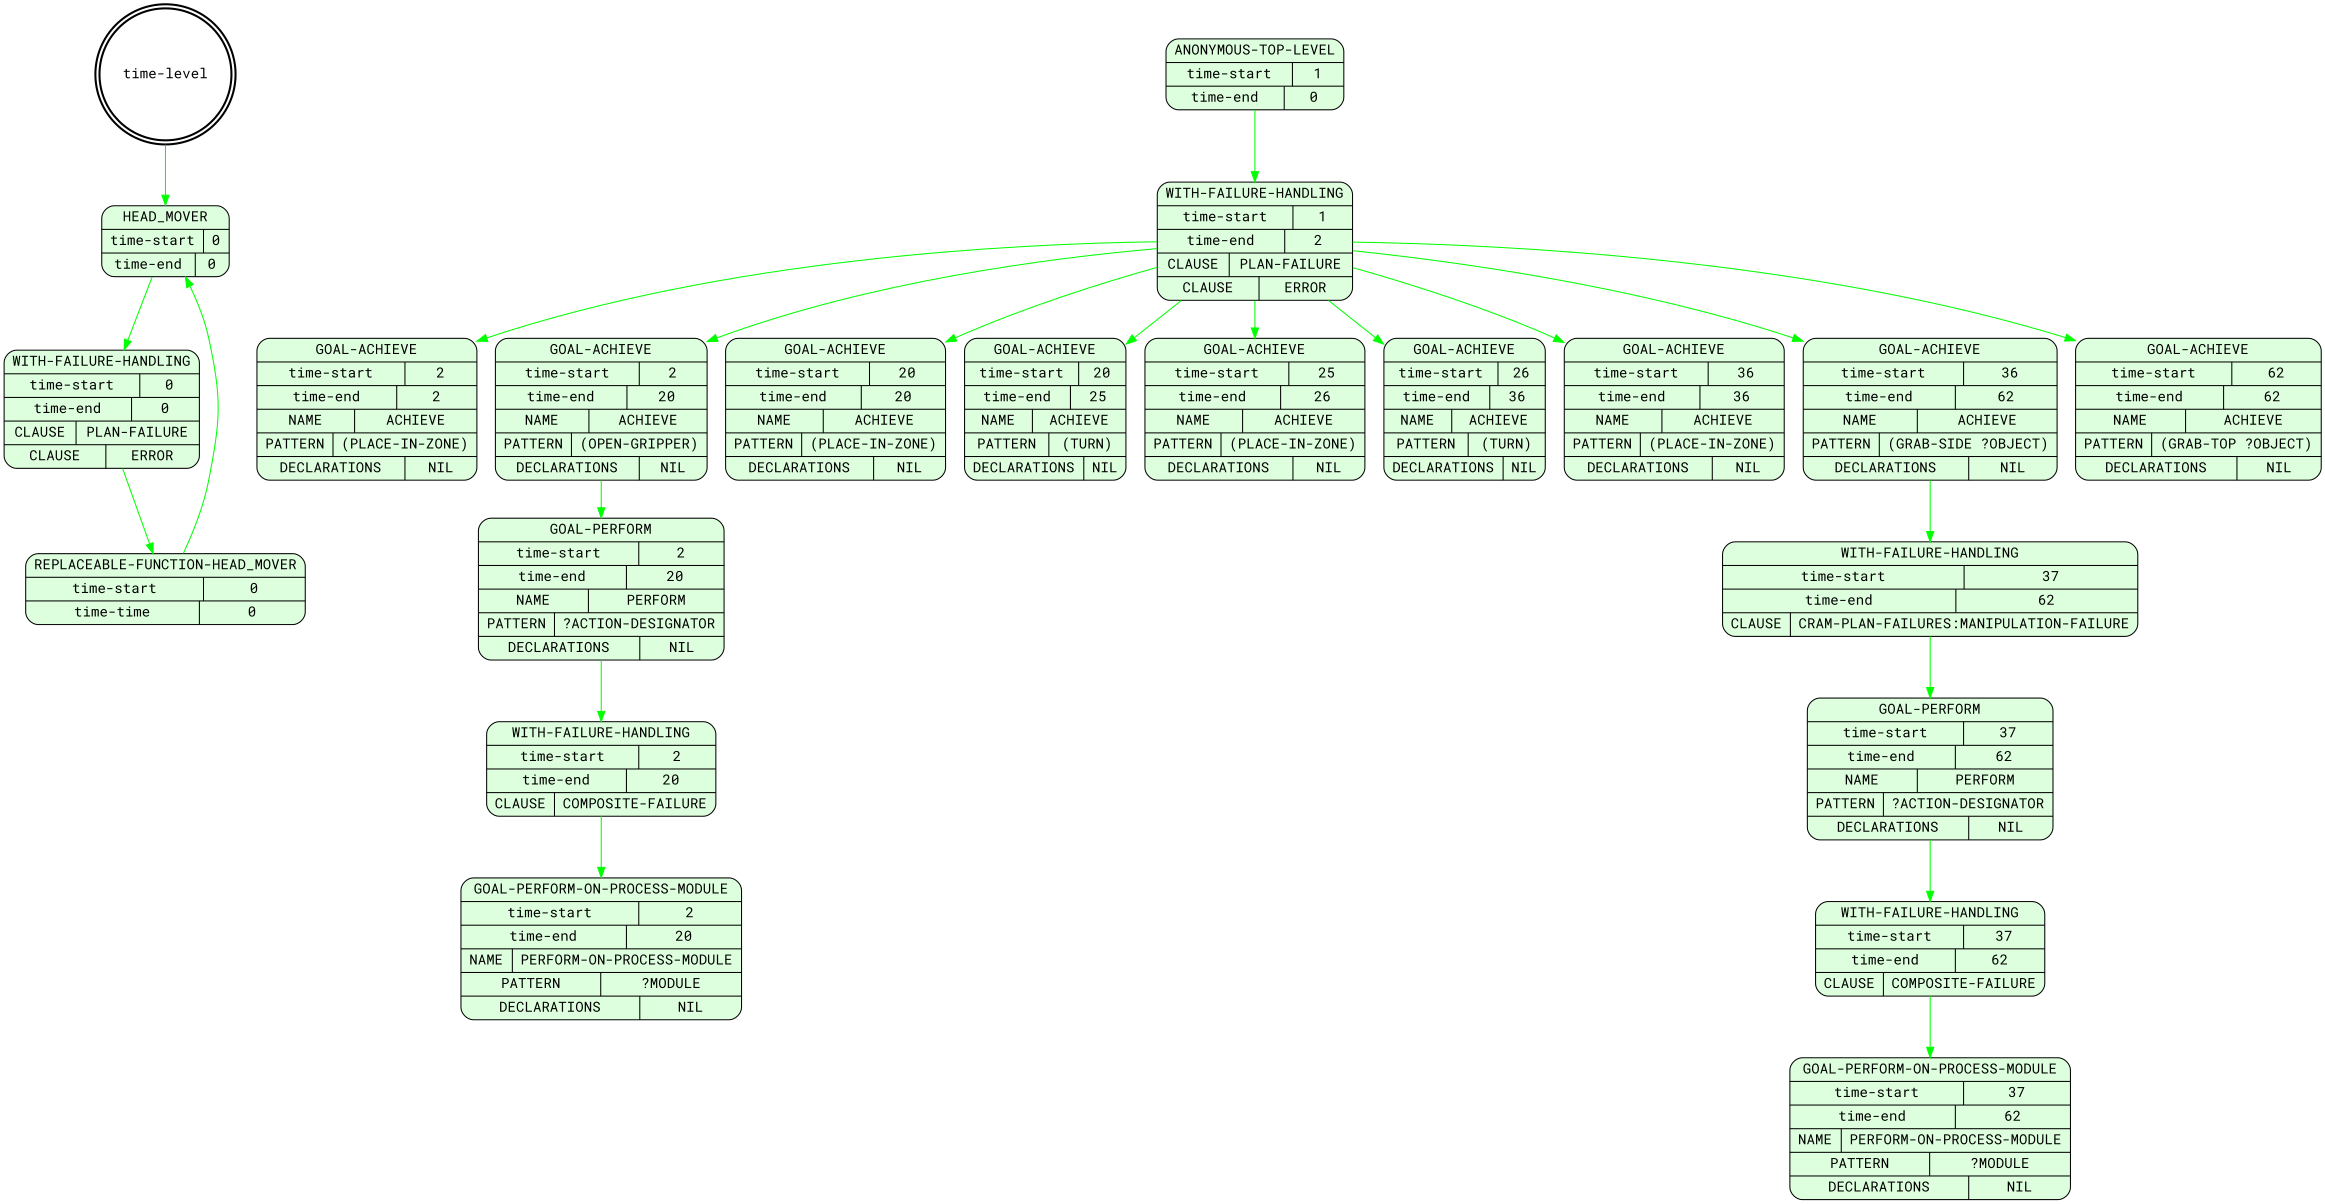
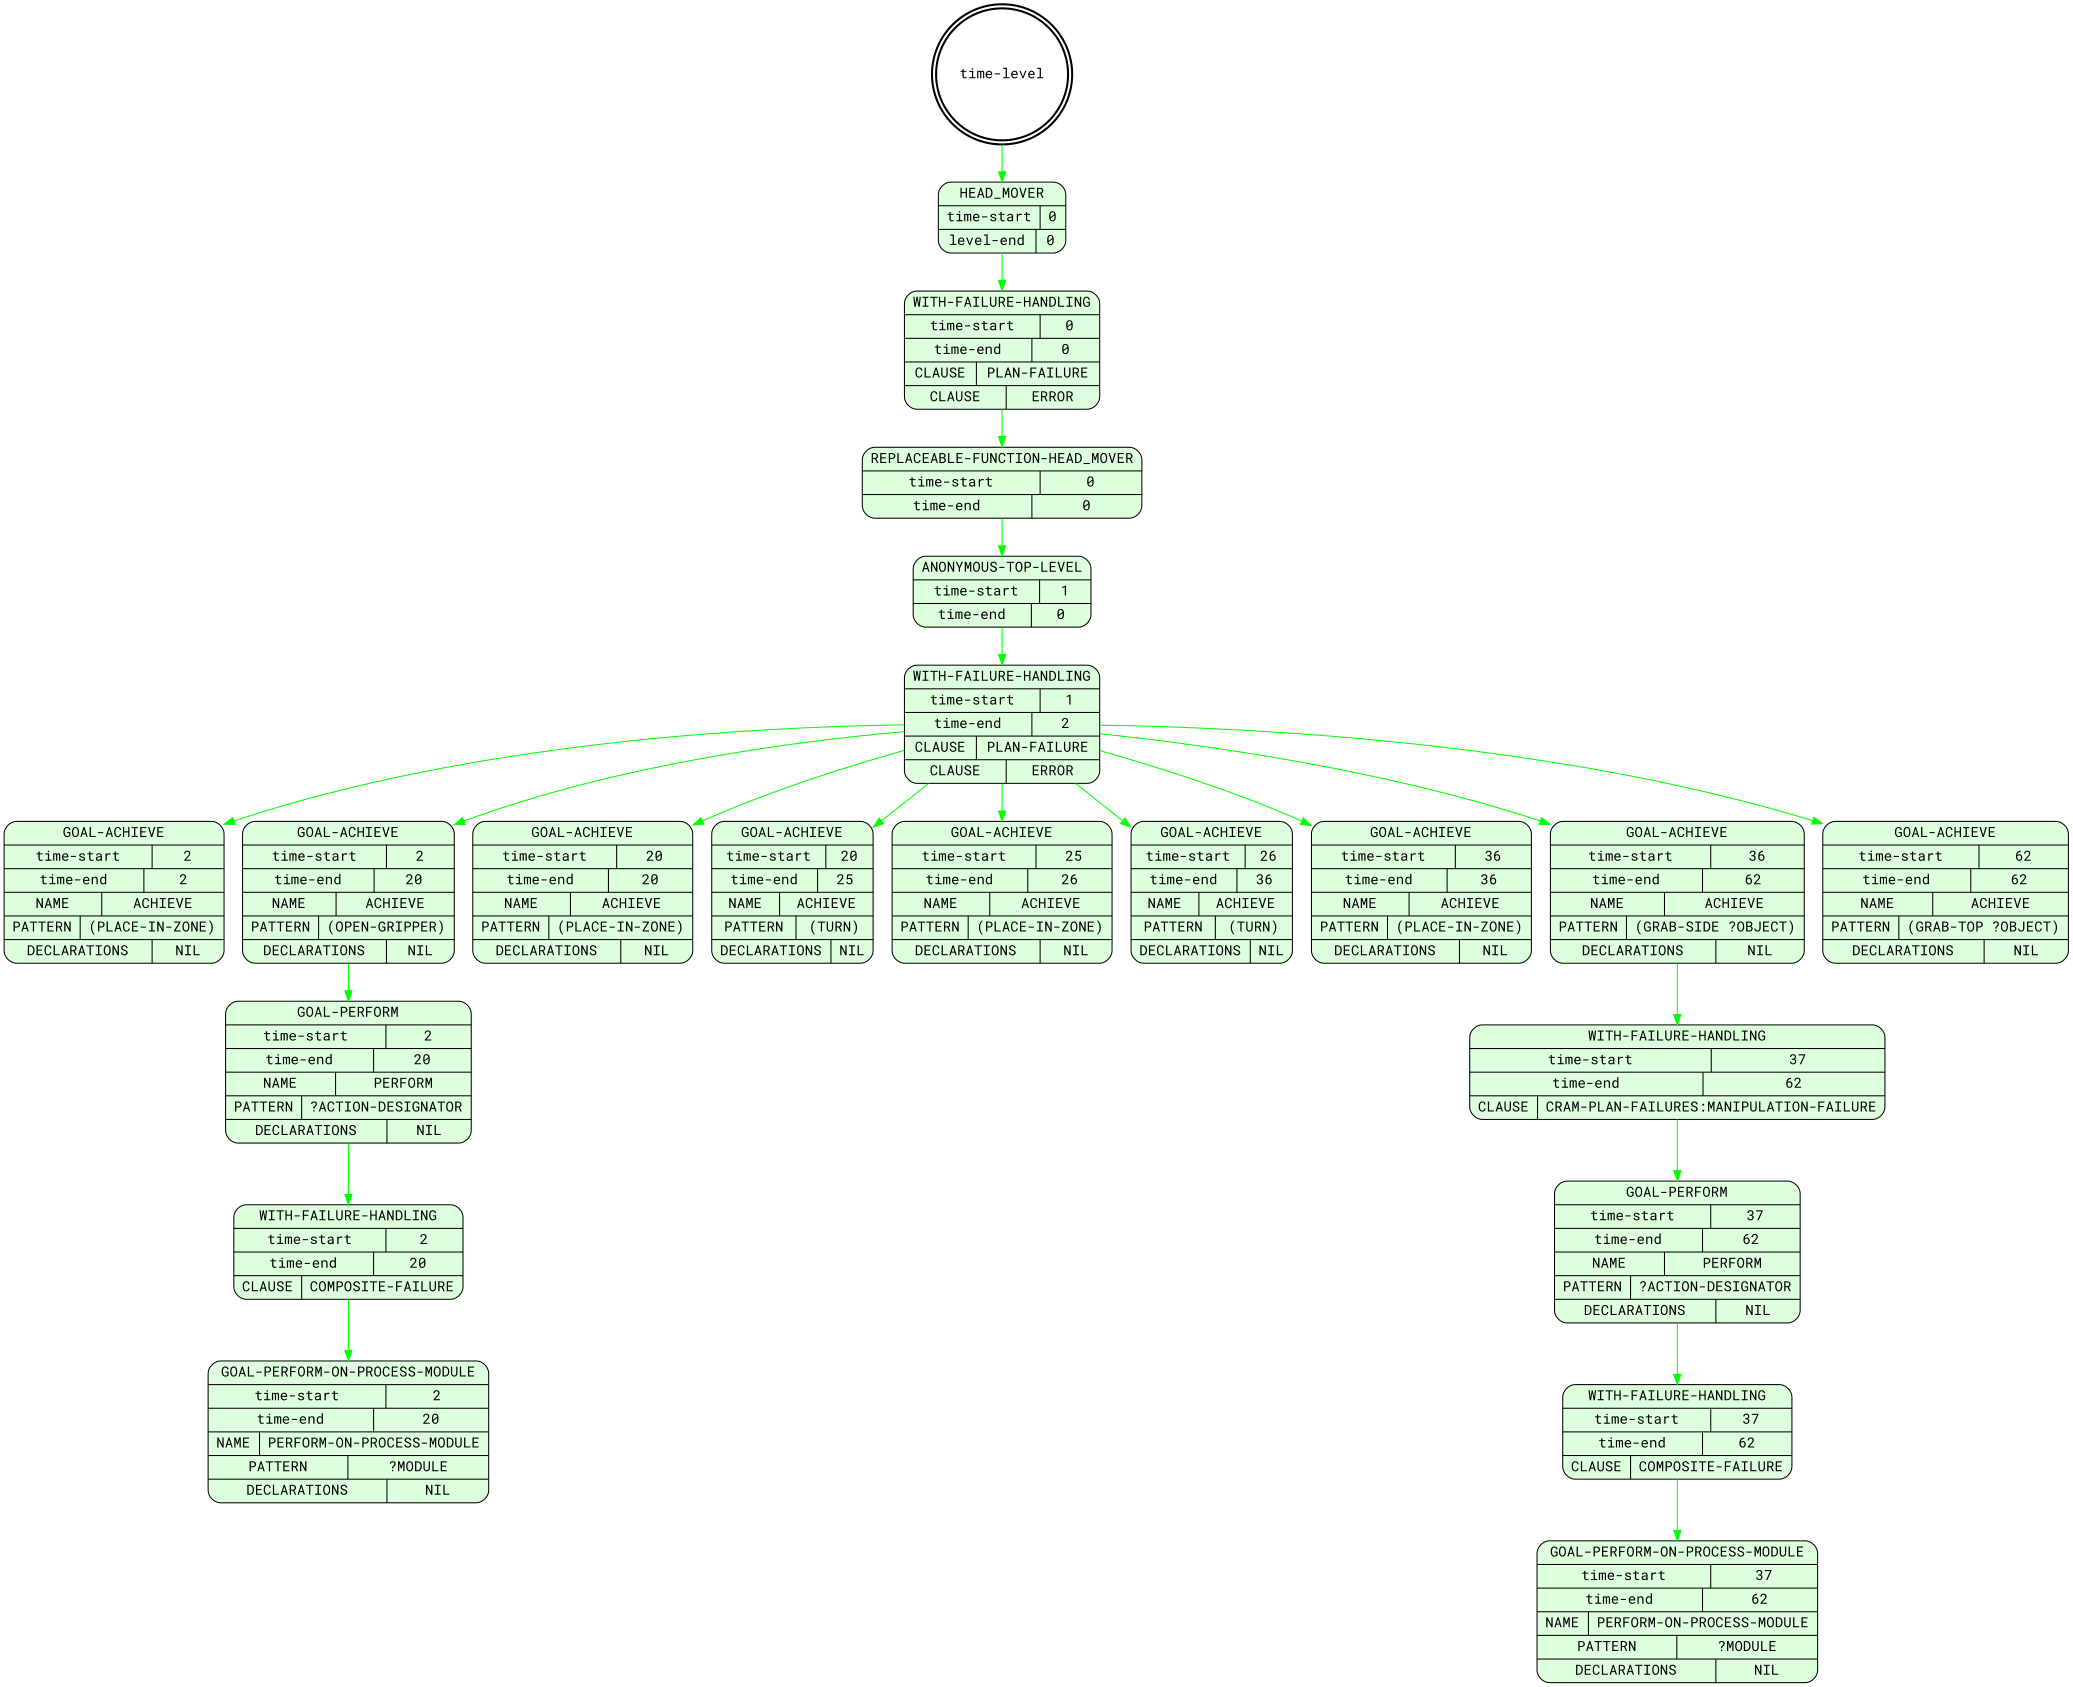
(149, 264) -> (987, 241)
(218, 420) -> (1002, 532)
(113, 612) -> (947, 506)
